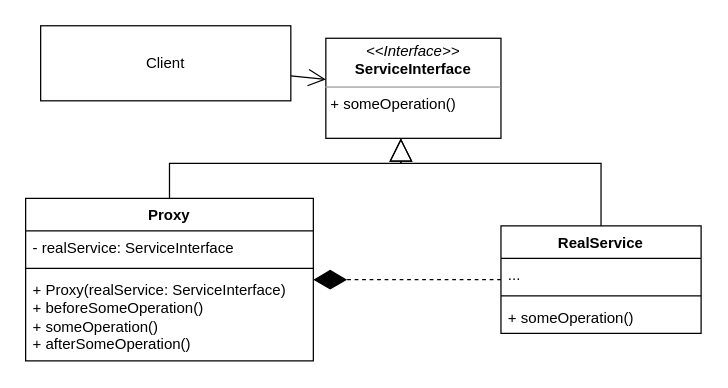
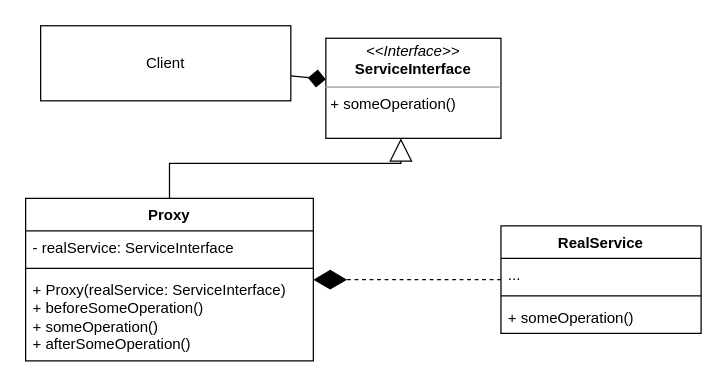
(315, 78) -> (308, 77)
(533, 163) -> none
